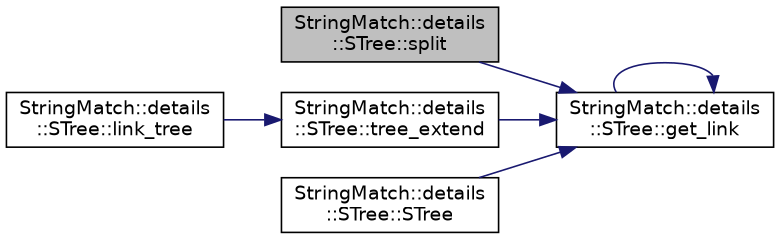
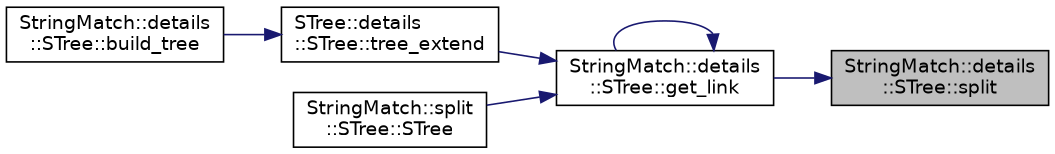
(520, 75) -> (794, 78)
(115, 120) -> (115, 35)
(390, 120) -> (390, 35)
(390, 205) -> (390, 120)
